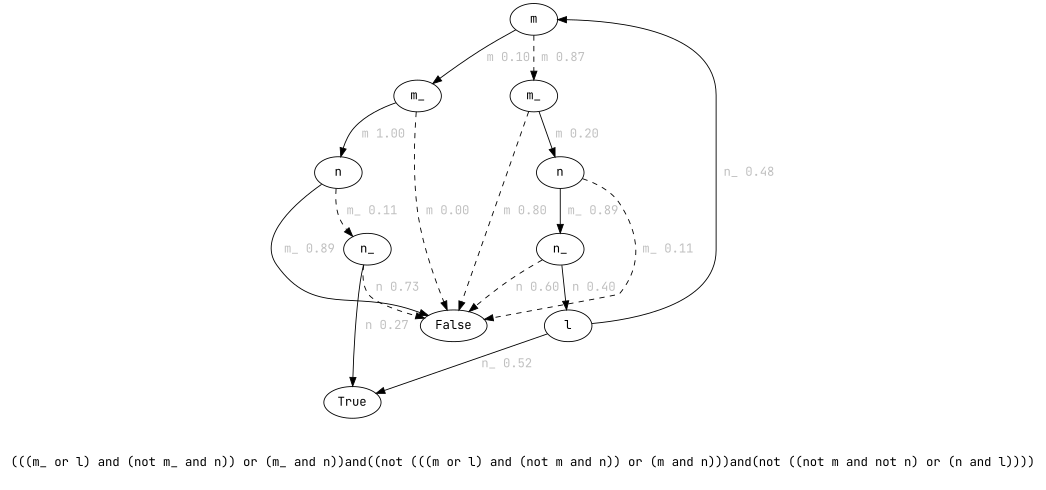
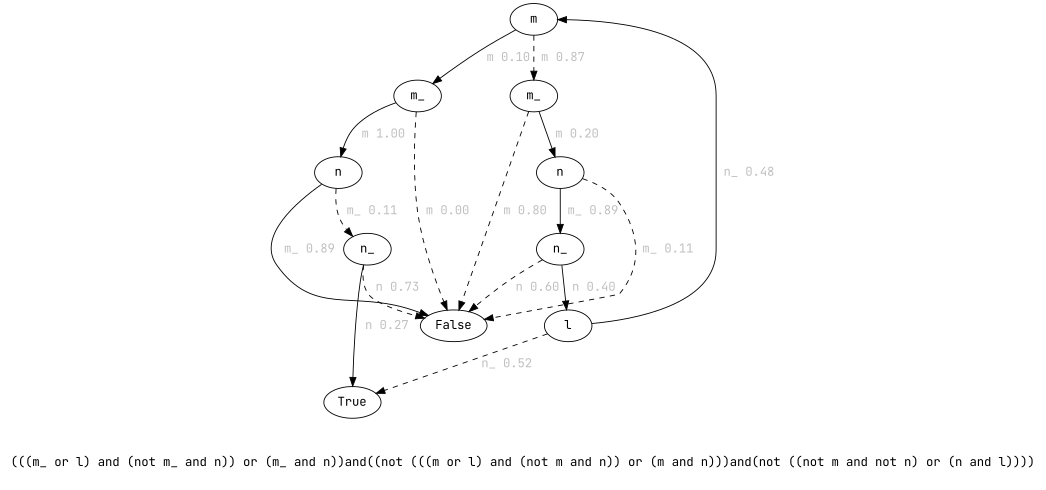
(466, 362) -> (466, 362)
